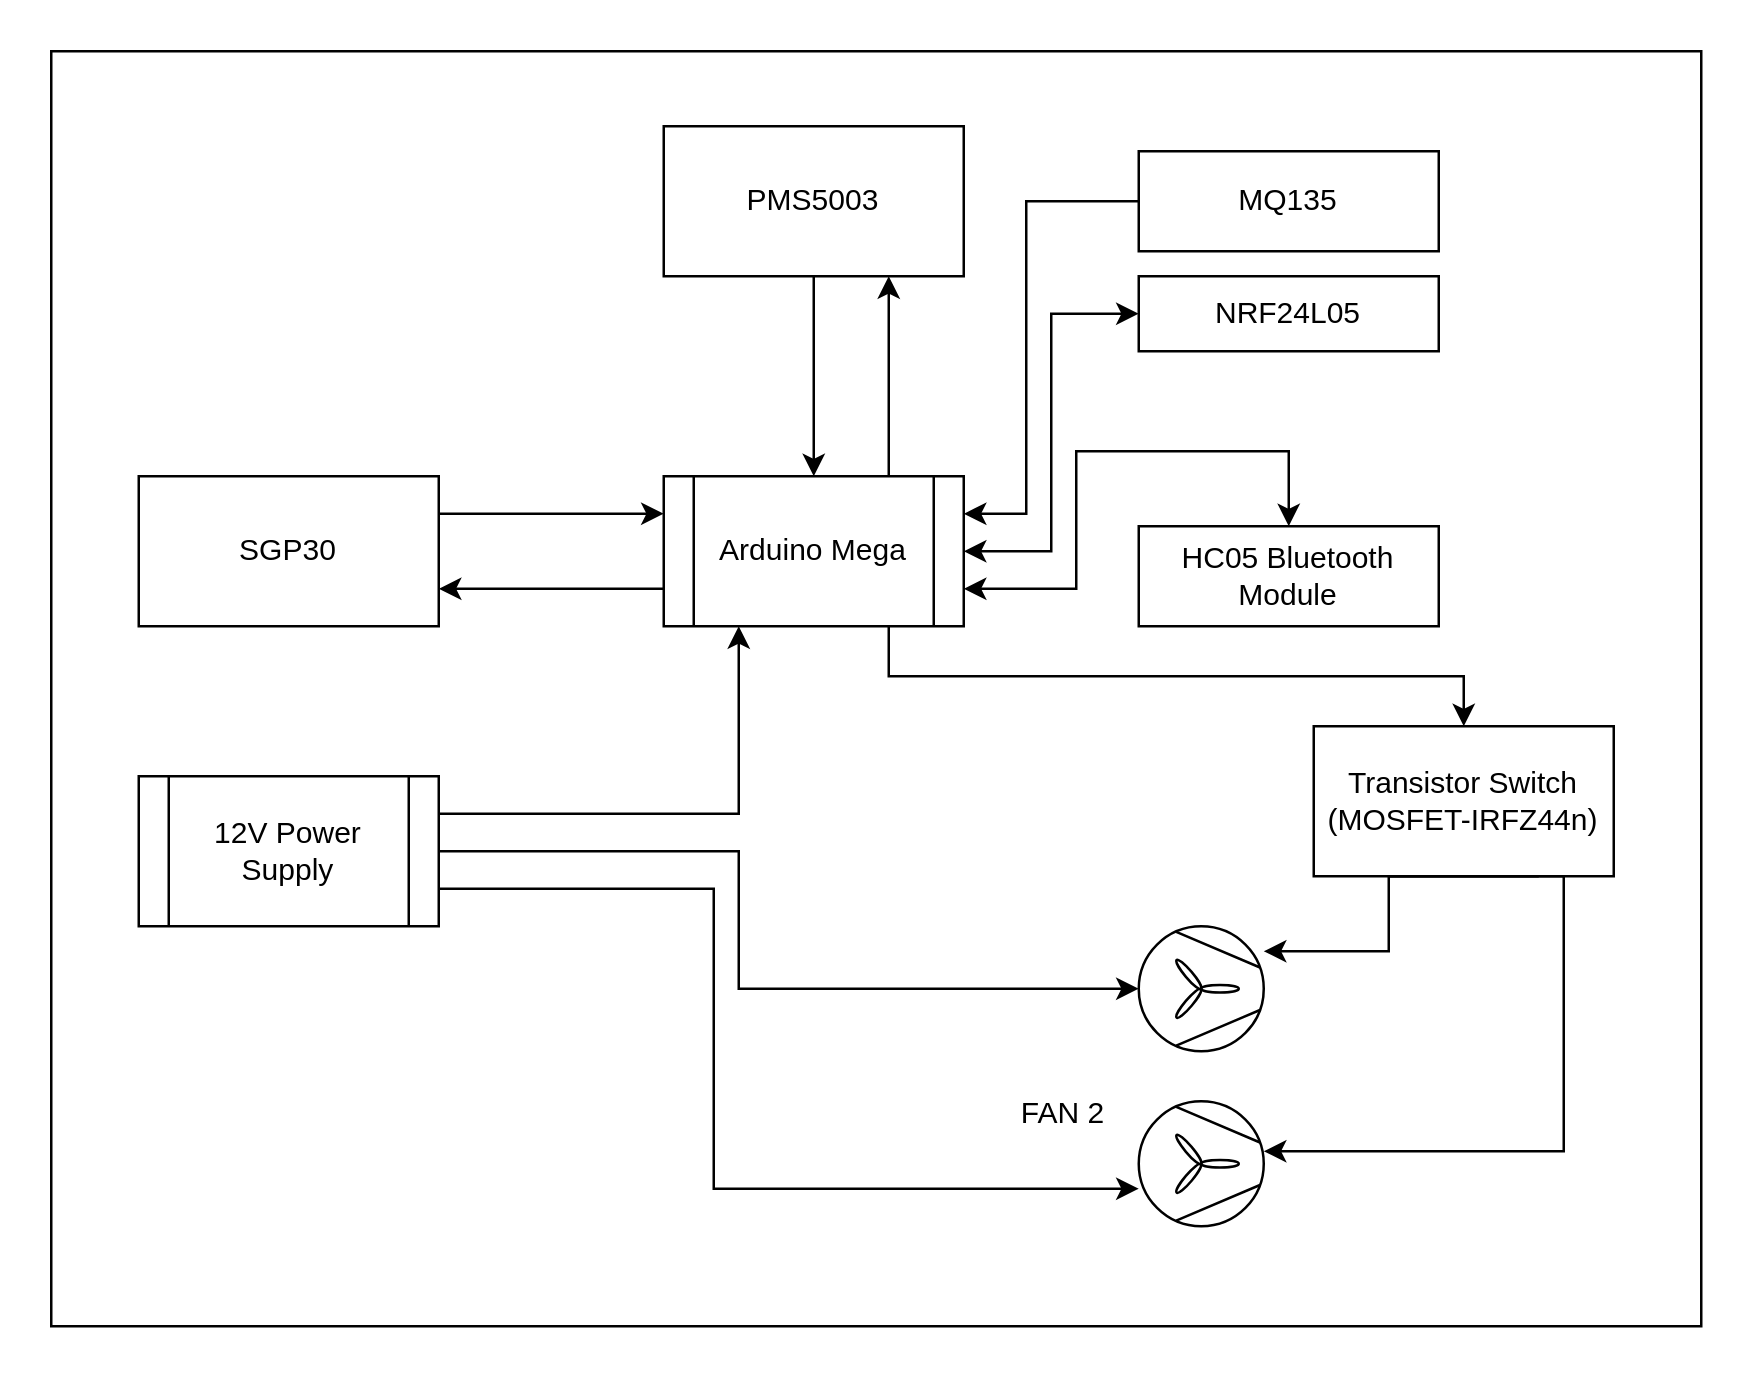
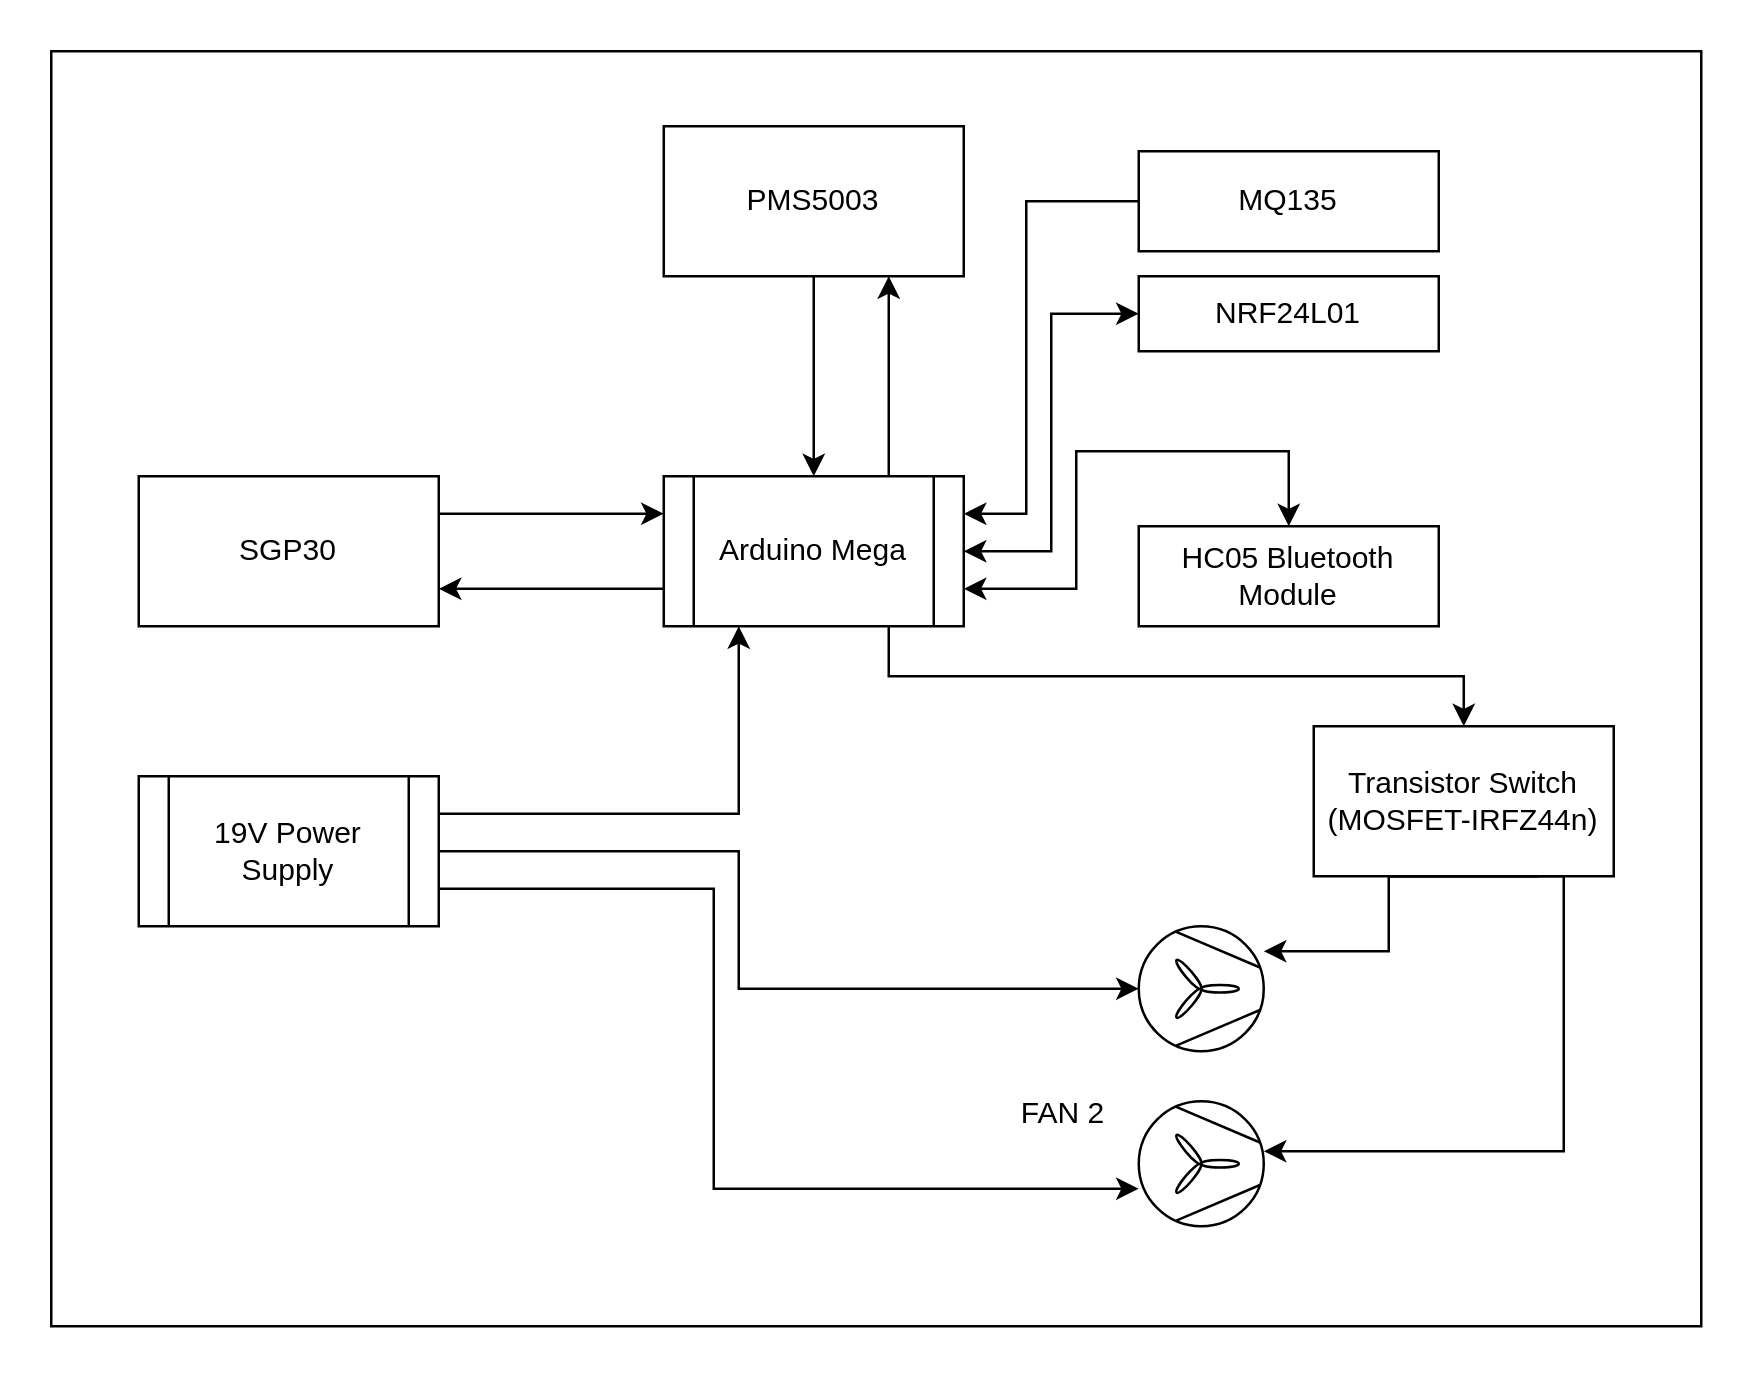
(1289, 314) -> (1289, 314)
(289, 851) -> (289, 851)
